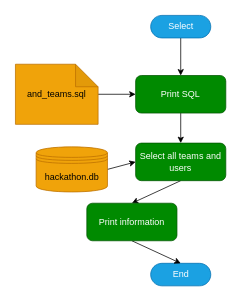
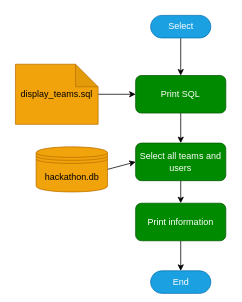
(57, 94) -> (57, 94)
(132, 222) -> (180, 222)
(180, 274) -> (180, 282)
